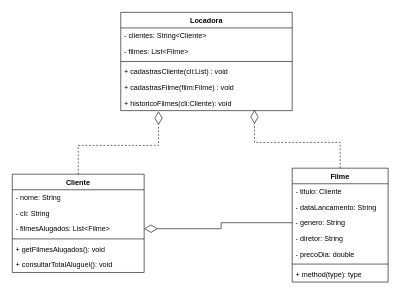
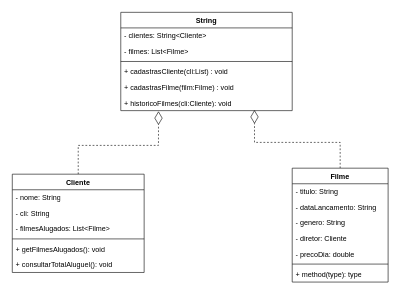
(207, 21) -> (207, 21)
(324, 192) -> (323, 192)
(221, 223) -> none
(326, 239) -> (327, 239)
